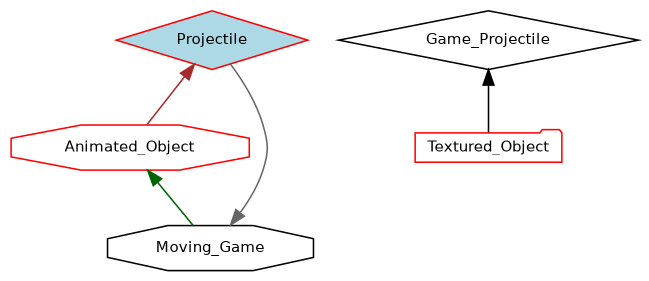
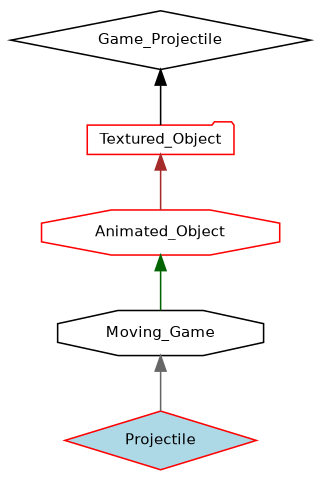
(166, 101) -> (161, 190)
